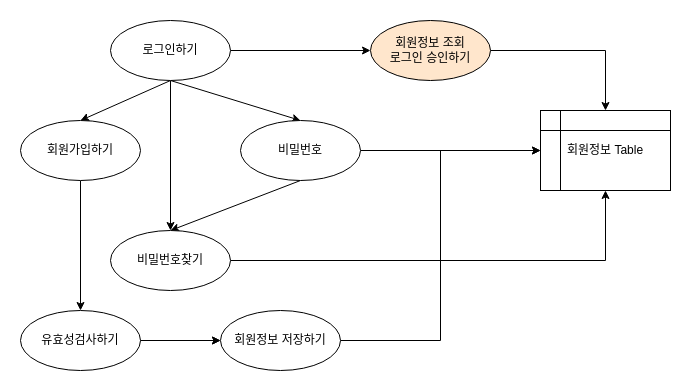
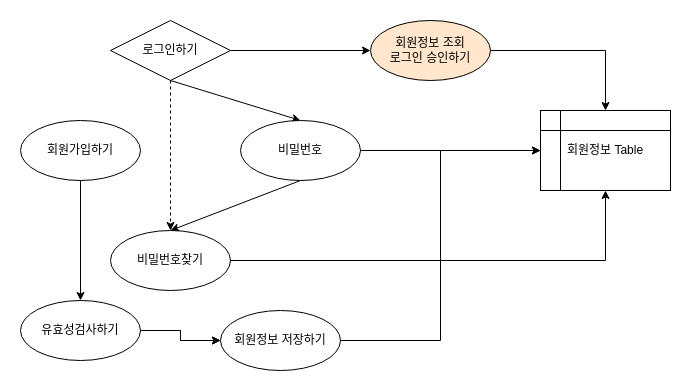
(171, 51) -> (171, 51)
(127, 100) -> none
(171, 153) -> (171, 153)
(81, 341) -> (81, 331)
